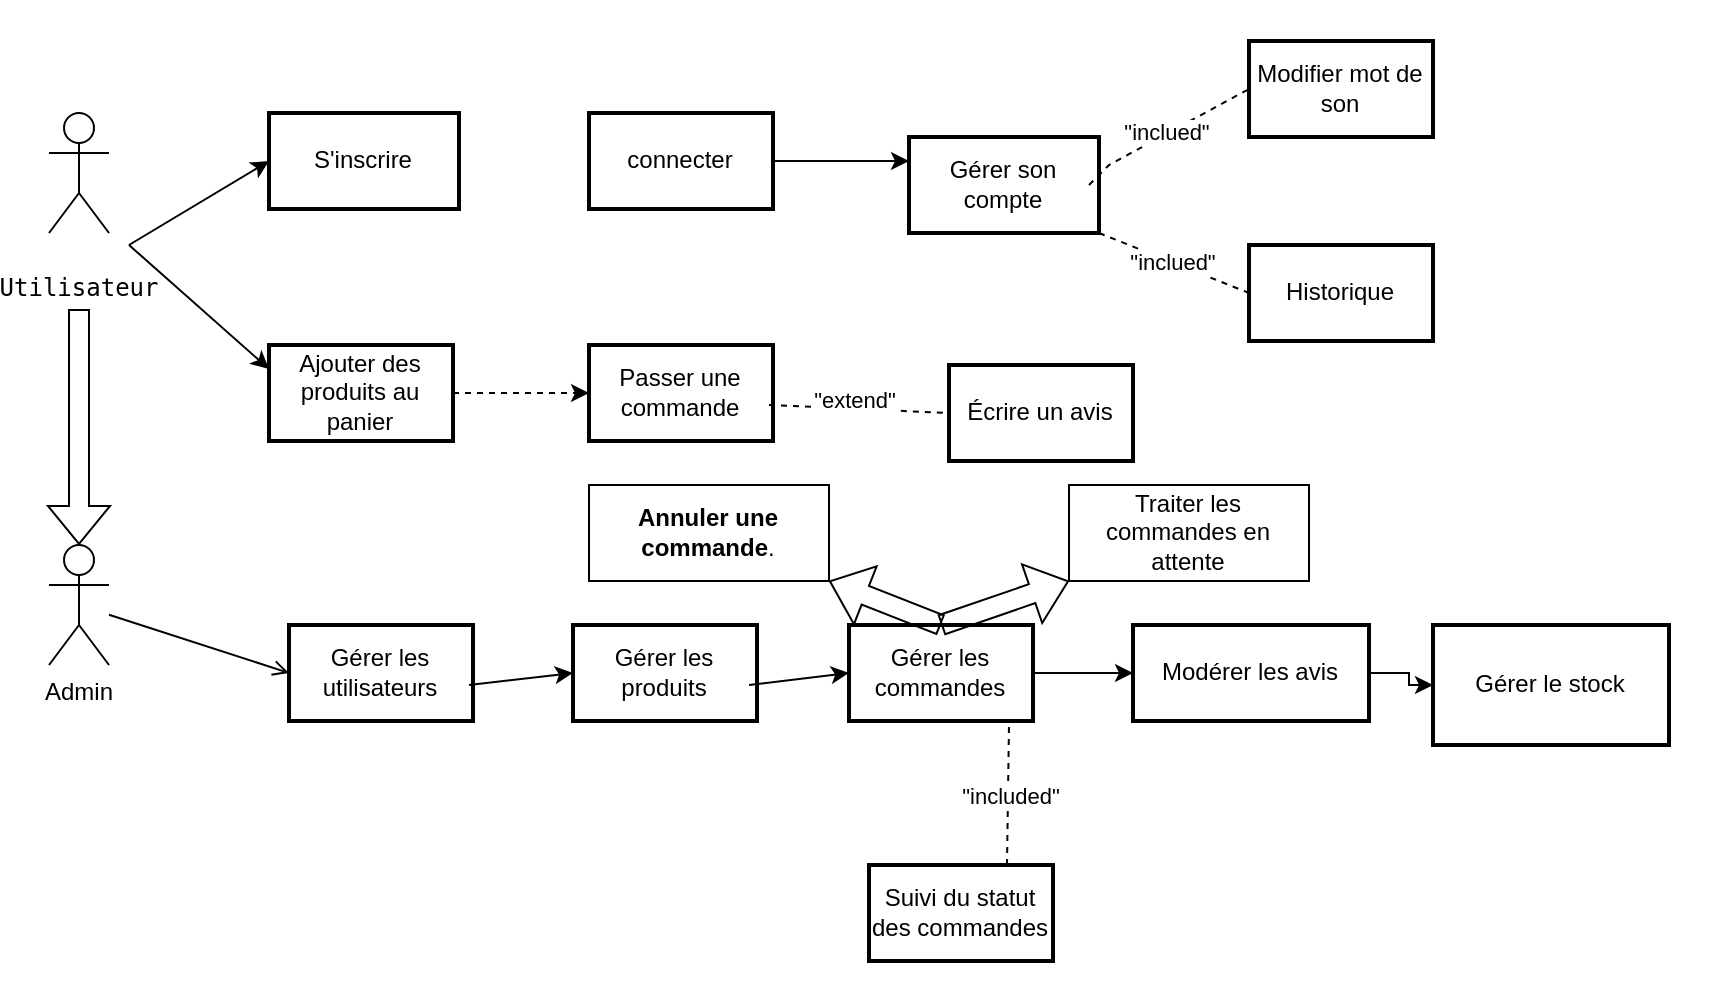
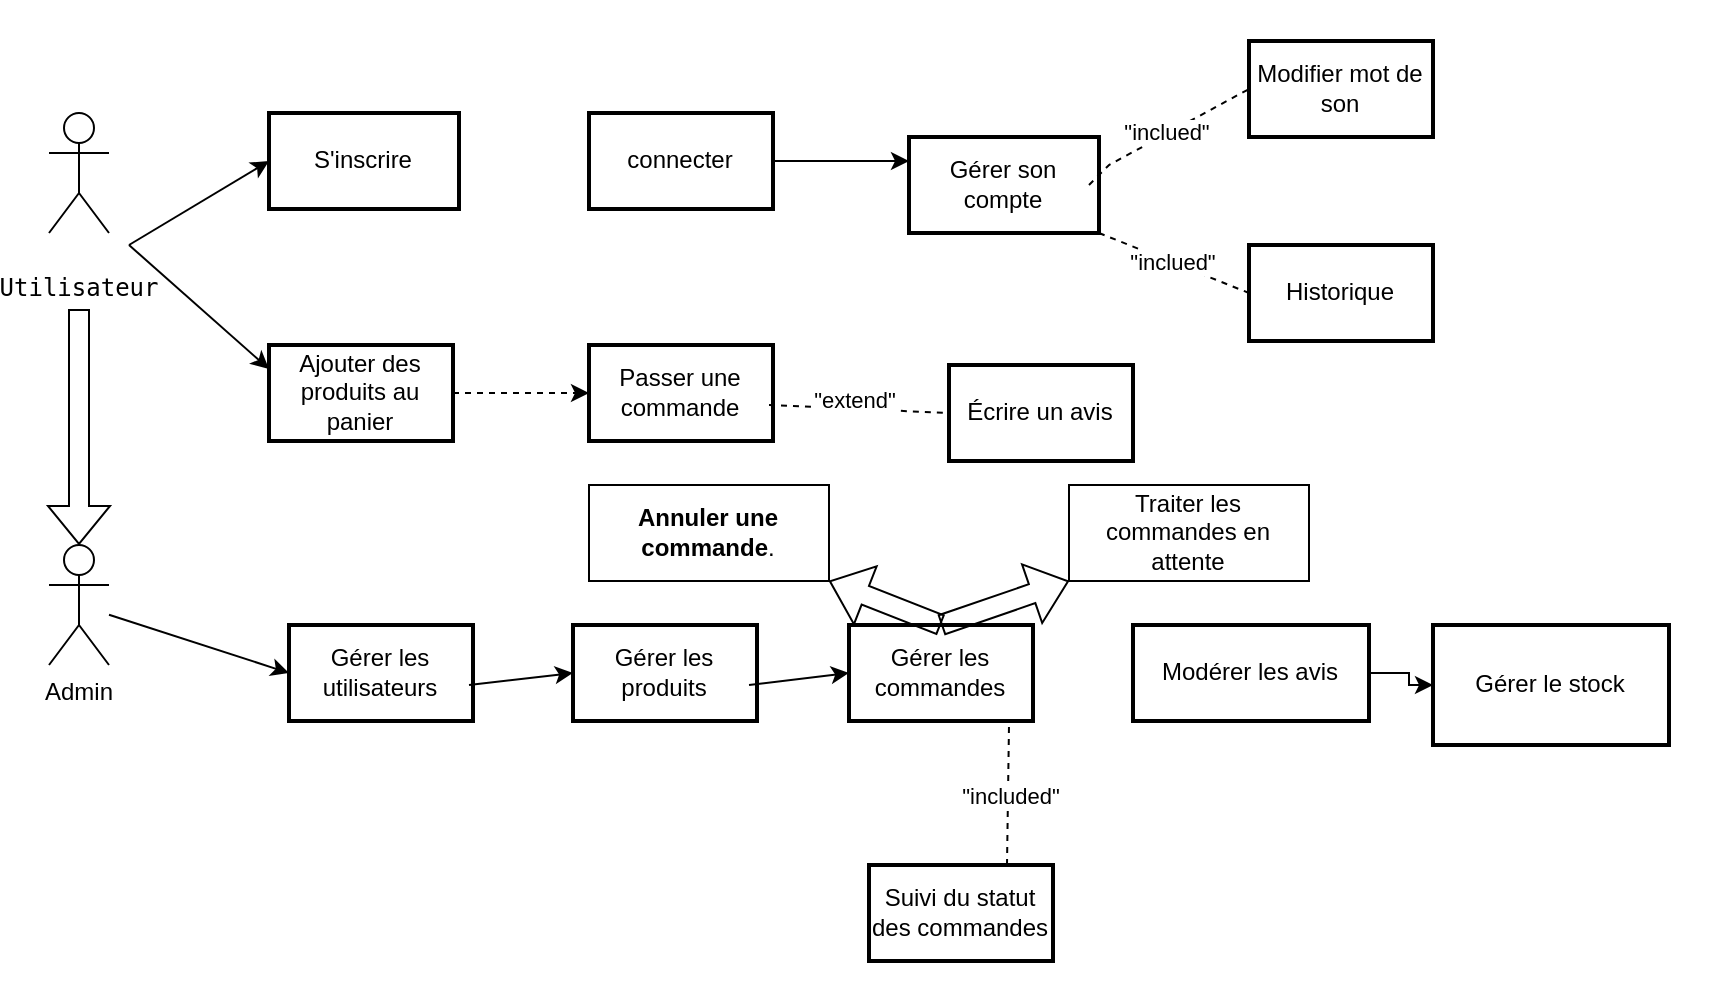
(278, 669) -> (274, 668)
(1076, 673) -> none
